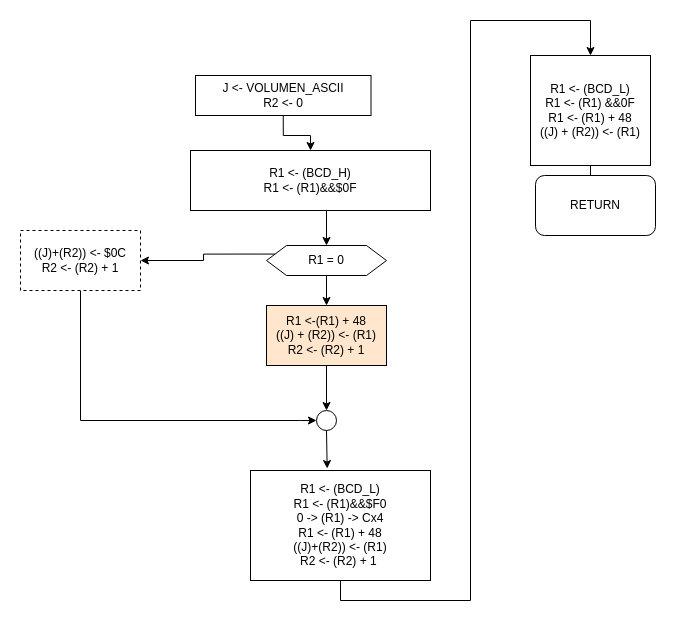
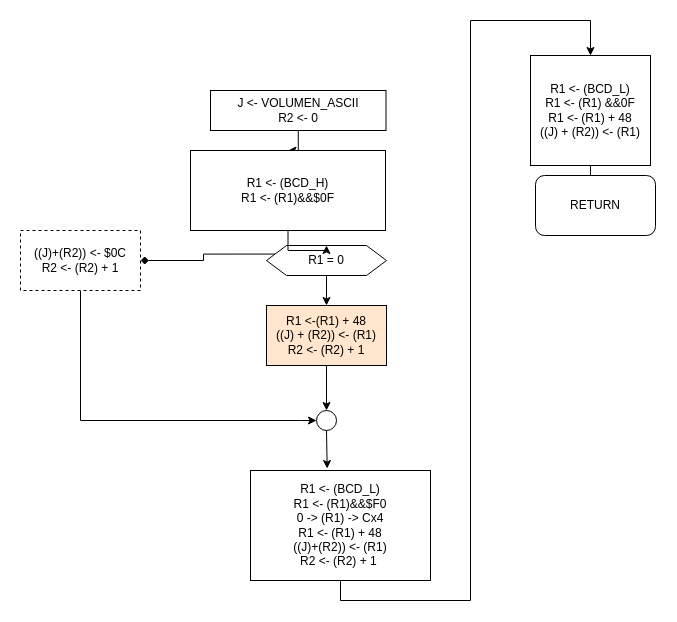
(283, 96) -> (298, 111)
(311, 181) -> (288, 191)
(148, 261) -> (149, 261)
